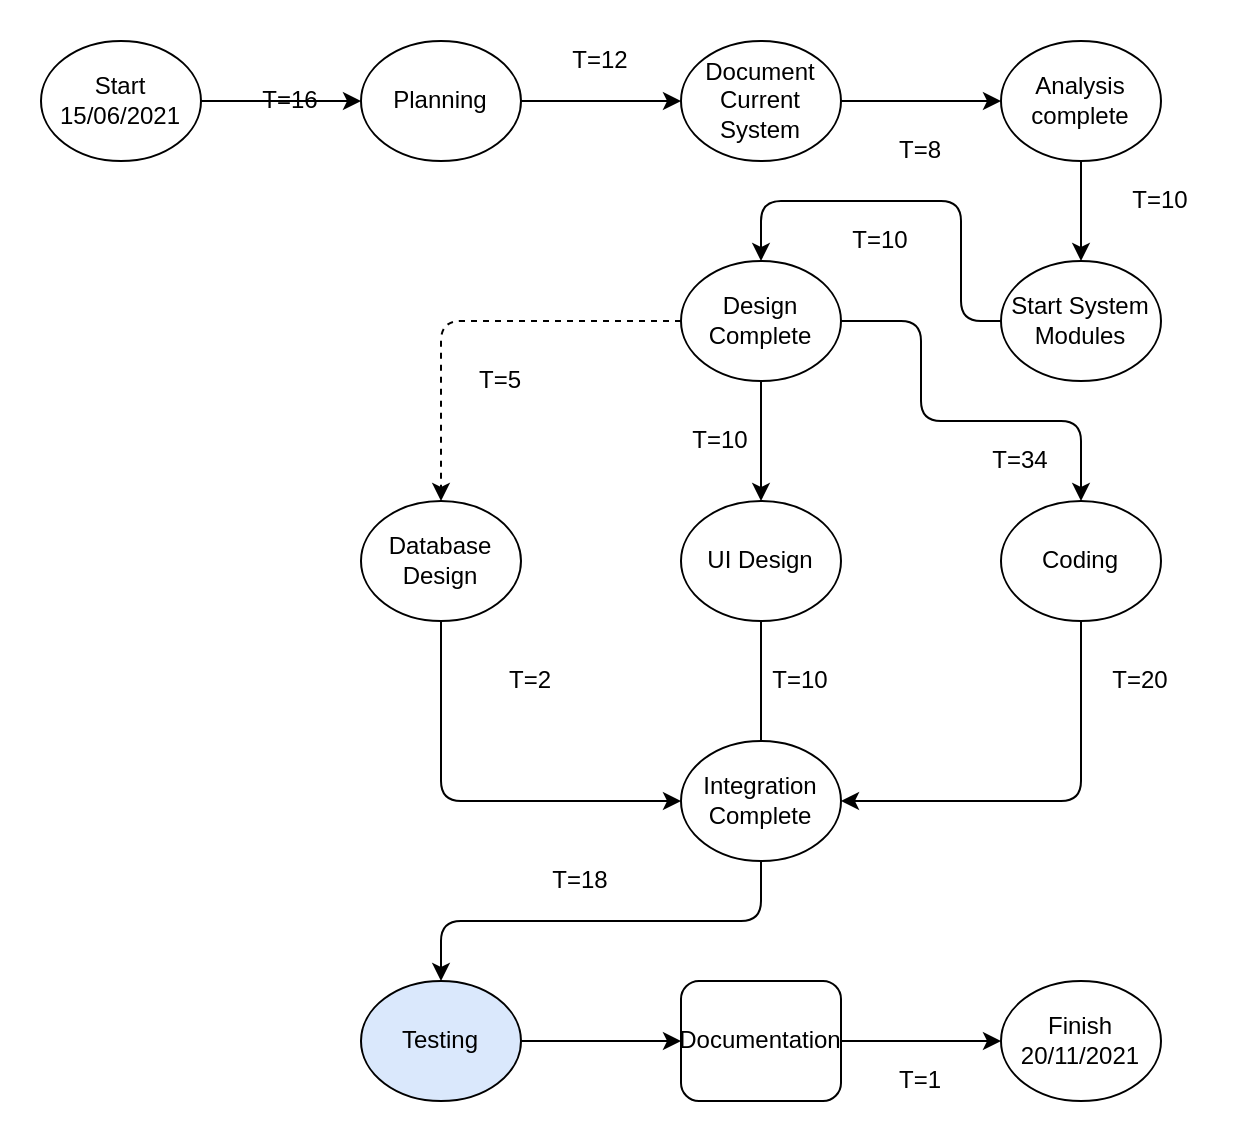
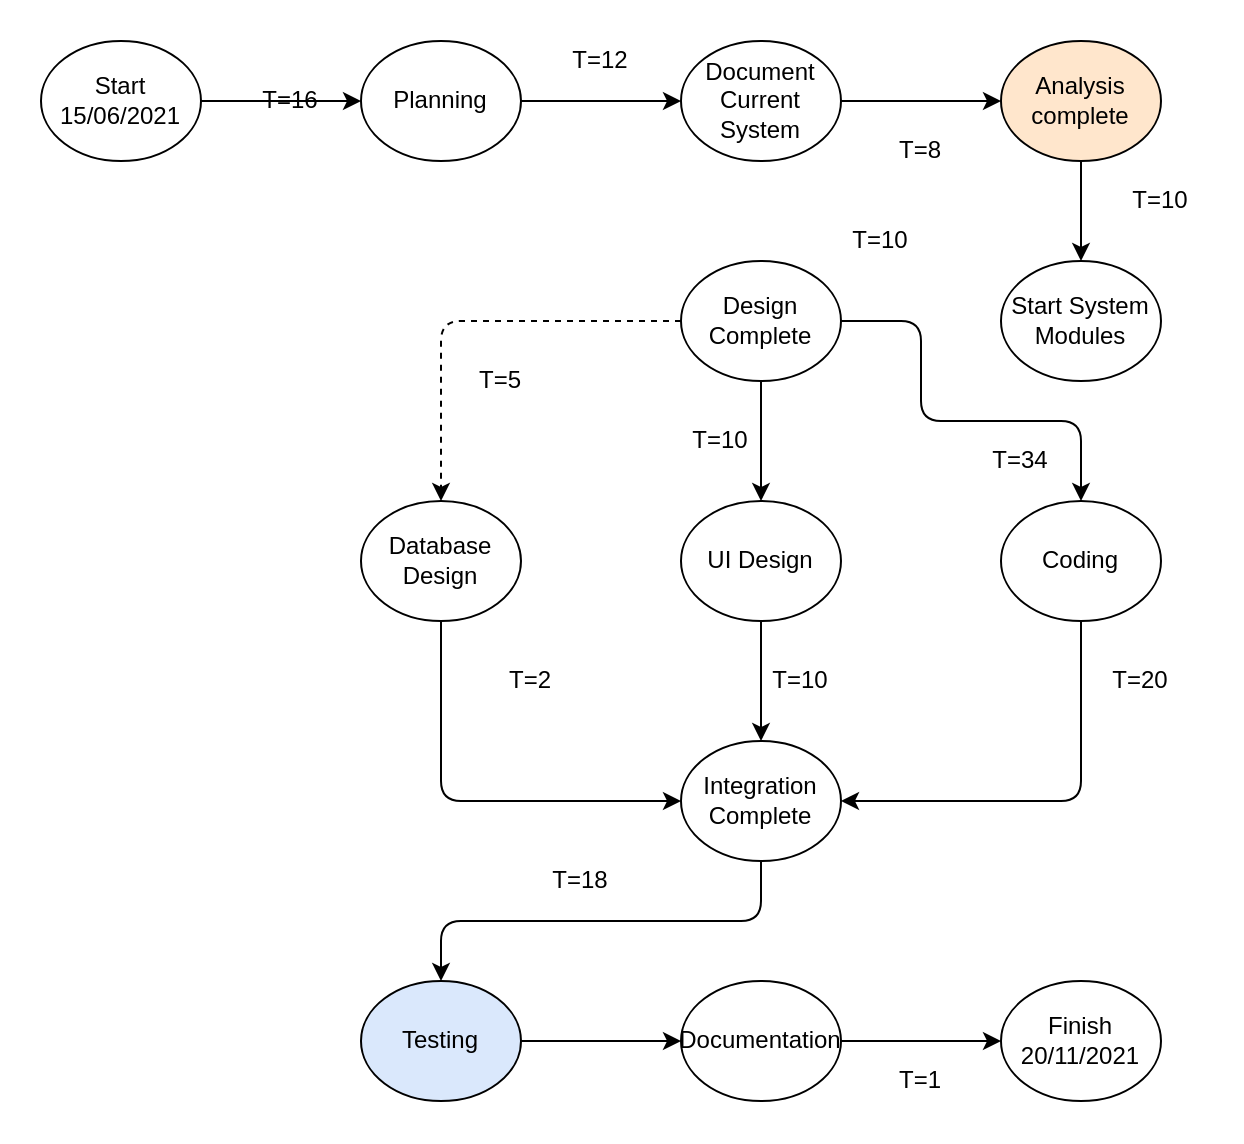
(1081, 101) -> (1081, 101)
(911, 201) -> none
(761, 731) -> (761, 726)
(761, 1041) -> (761, 1041)
